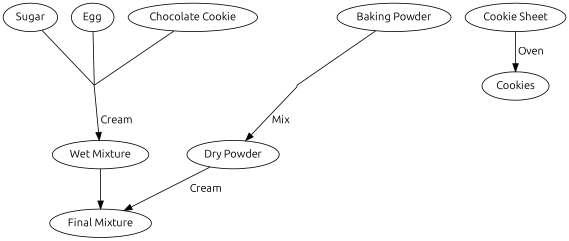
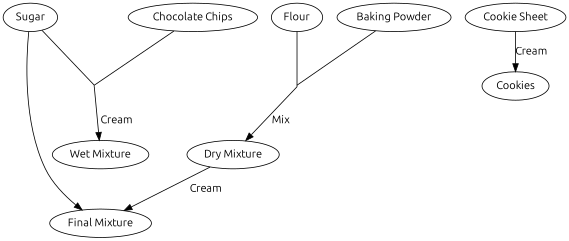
(93, 17) -> none
(193, 17) -> (193, 17)
none -> (297, 17)
(530, 52) -> (530, 52)
(233, 155) -> (233, 155)
(101, 185) -> (32, 125)
